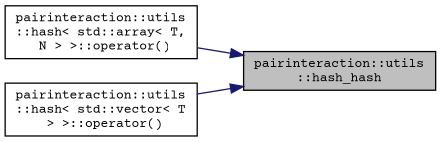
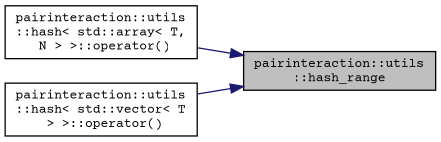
(340, 71) -> (340, 71)
